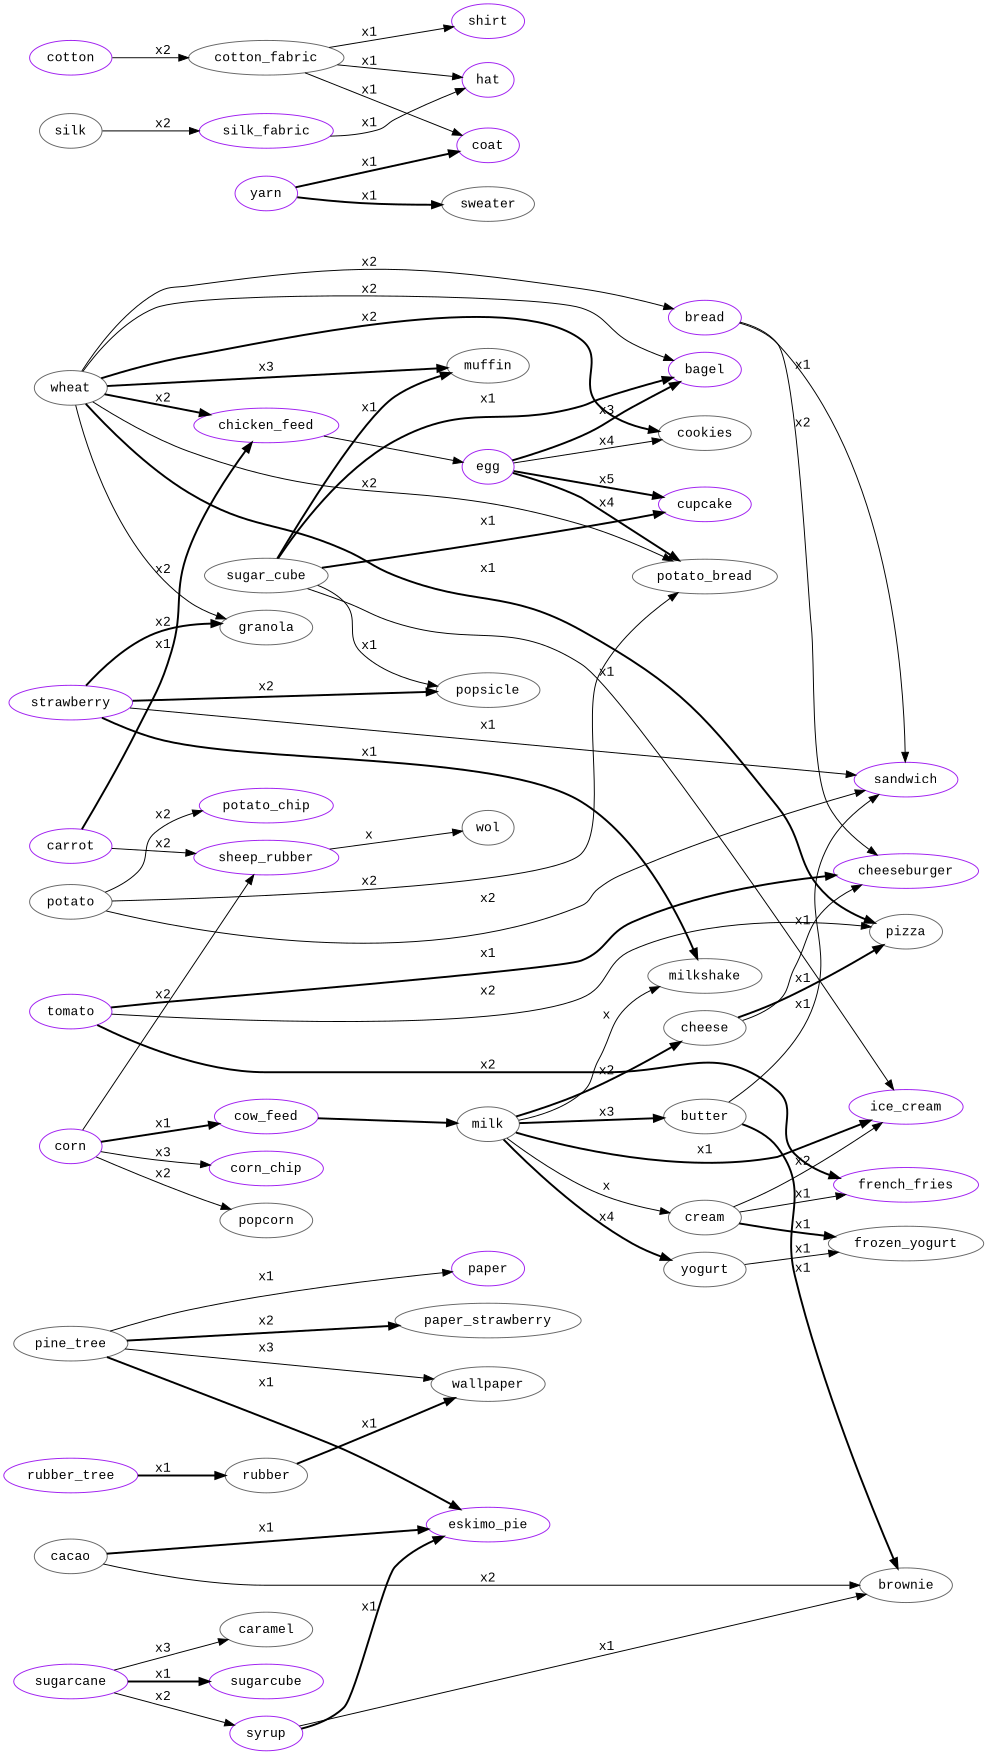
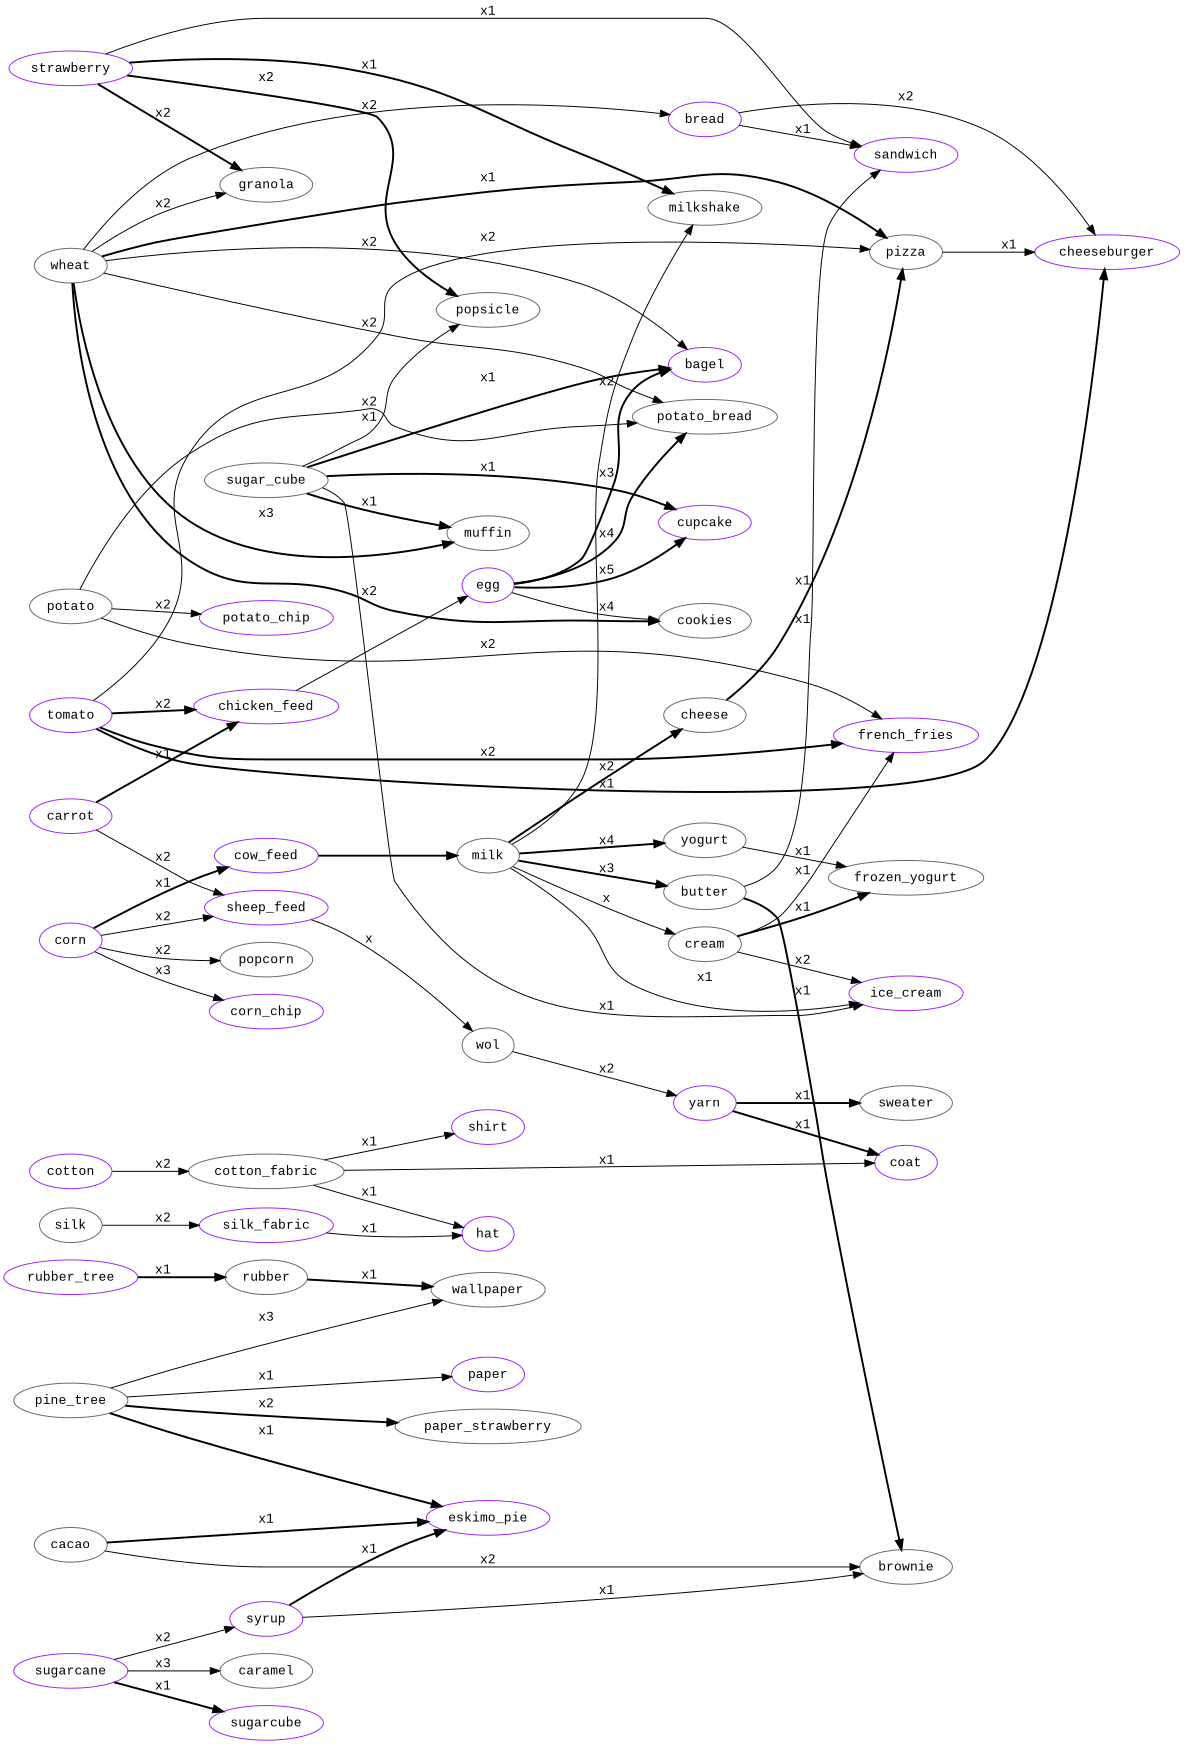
(152, 403) -> (148, 712)
(266, 858) -> (266, 908)
(494, 931) -> (490, 655)
(797, 962) -> (984, 252)
(607, 1015) -> (607, 382)
none -> (590, 1072)
(690, 1162) -> (655, 994)
